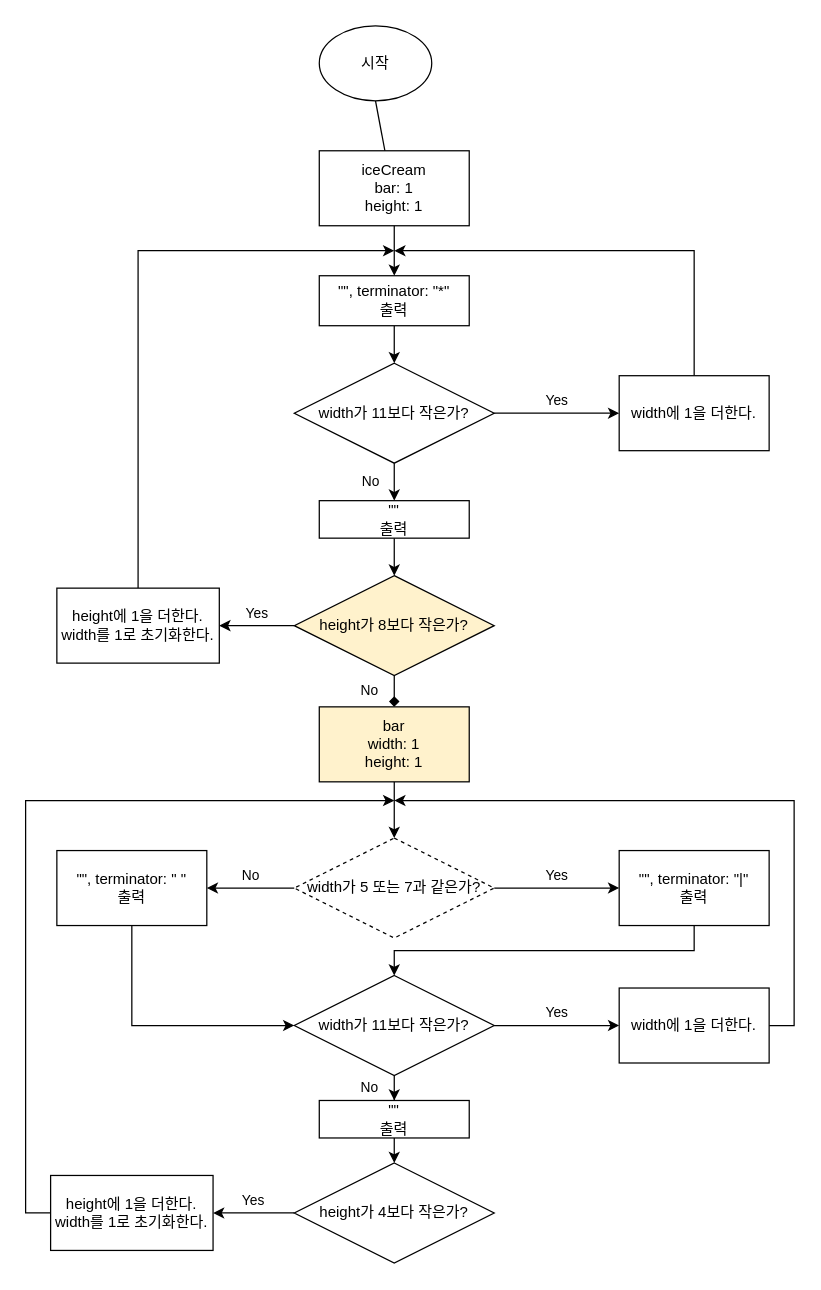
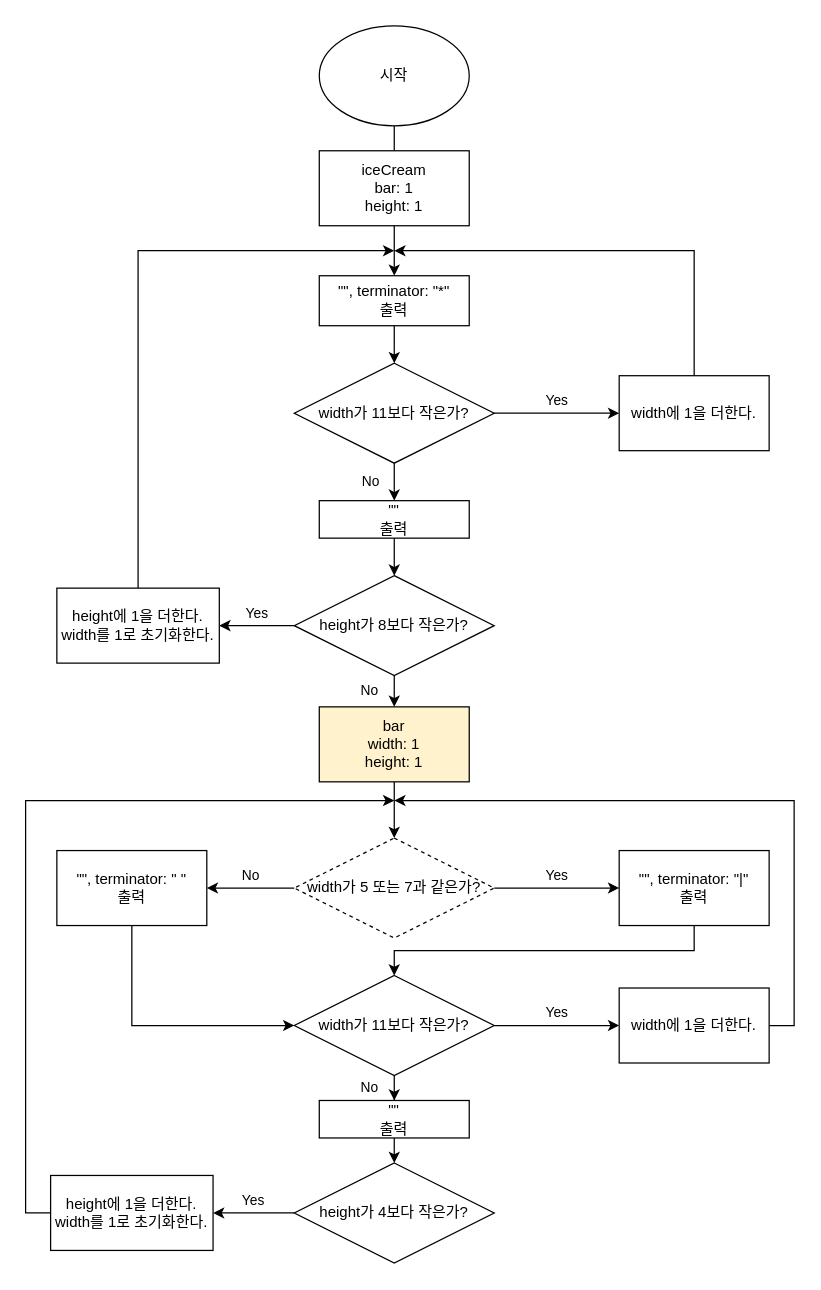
(376, 63) -> (394, 76)
(394, 626) -> (394, 626)
(394, 696) -> (394, 697)
